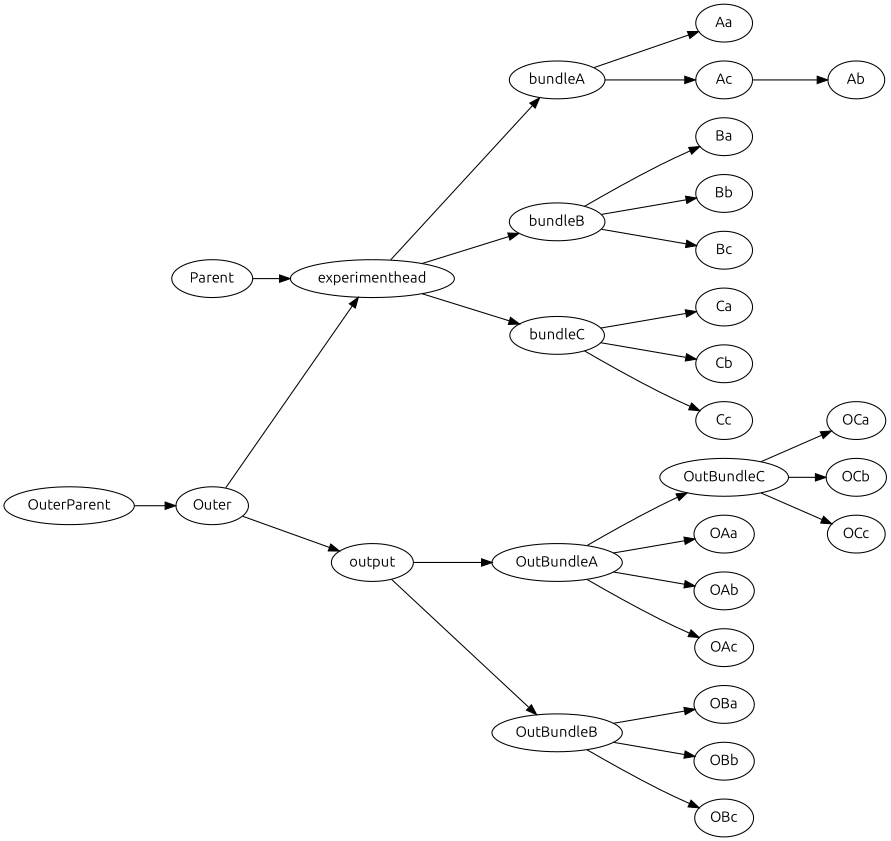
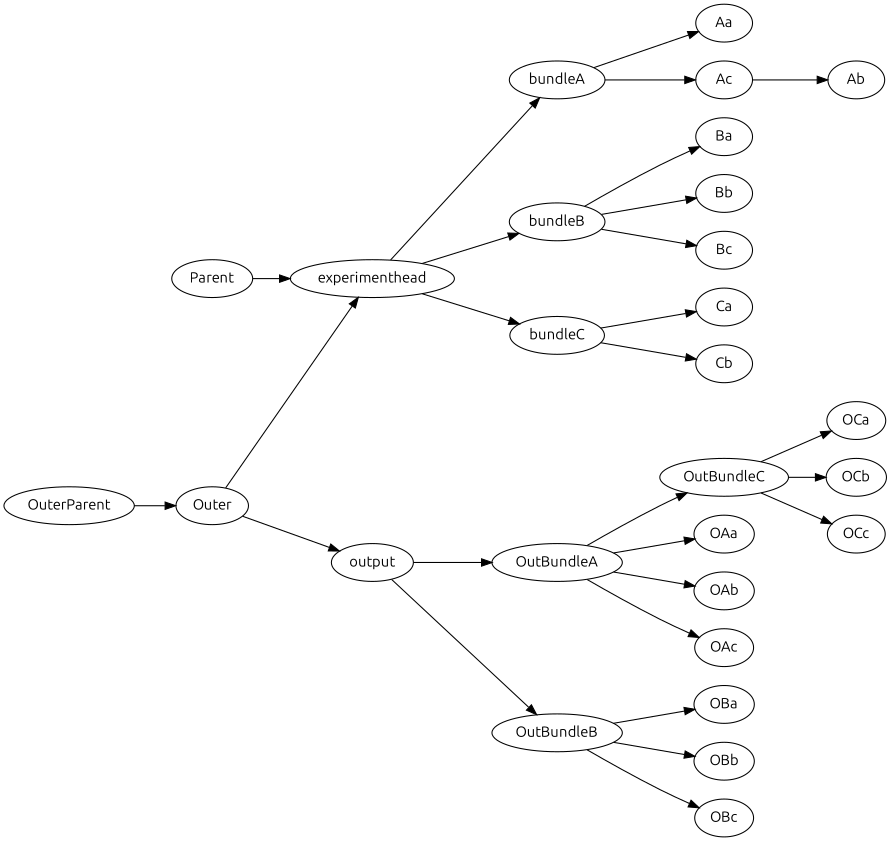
(724, 421) -> none
